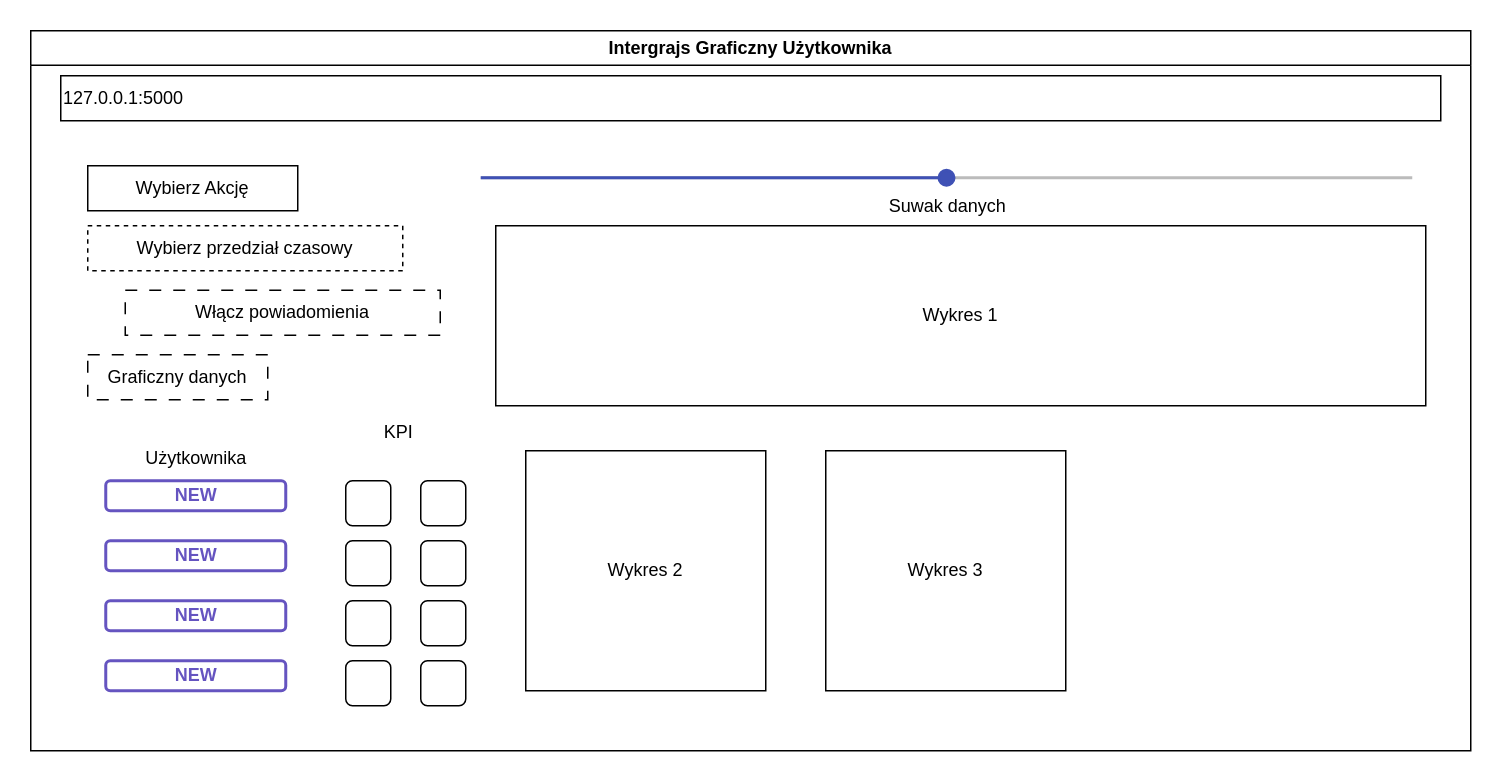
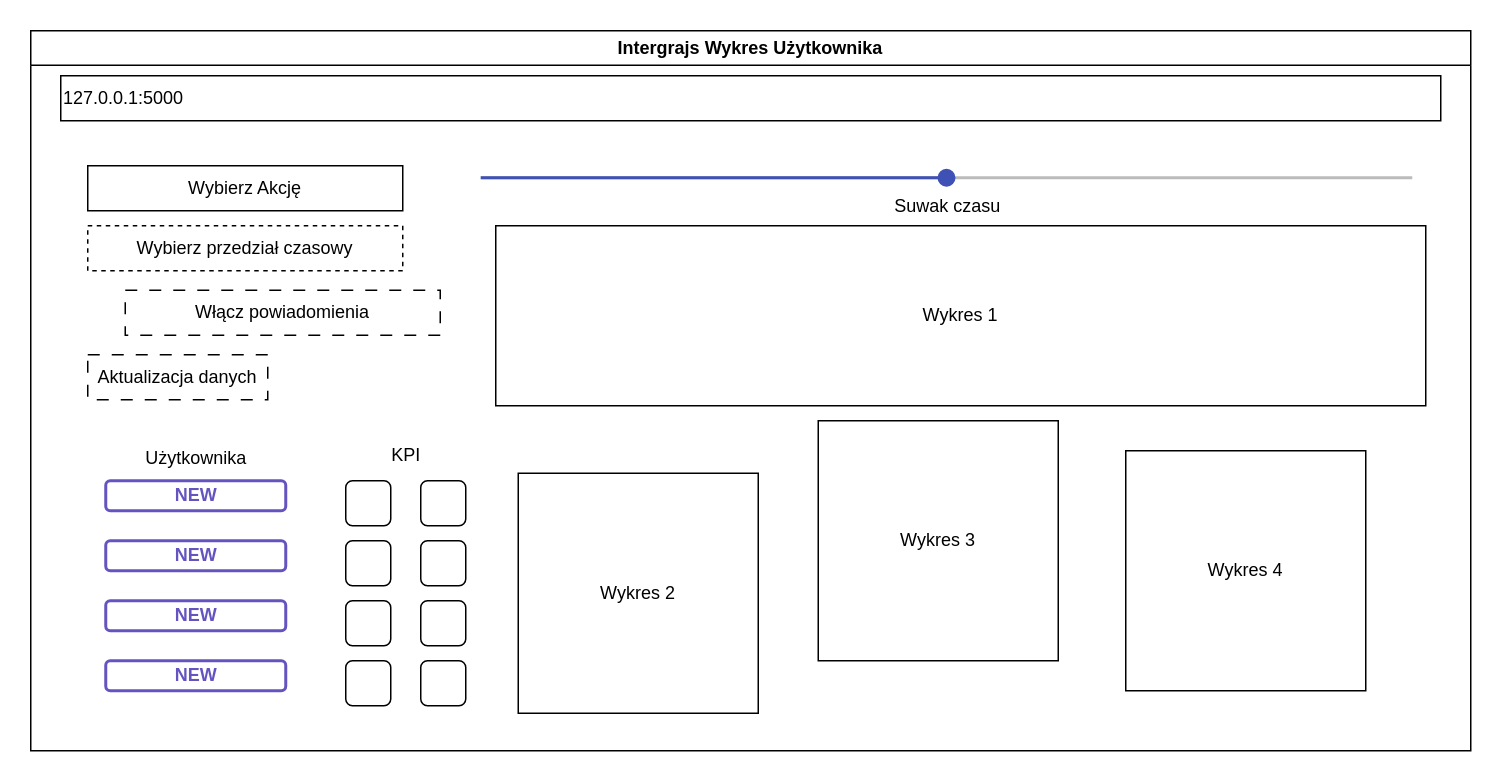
(751, 49) -> (751, 49)
(193, 188) -> (245, 188)
(948, 207) -> (948, 207)
(178, 377) -> (178, 377)
(398, 433) -> (406, 455)
(646, 571) -> (638, 593)
(946, 571) -> (938, 541)
none -> (1246, 571)
